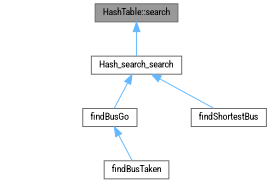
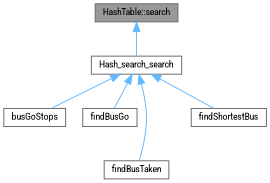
none -> (35, 117)
(125, 148) -> (146, 122)
